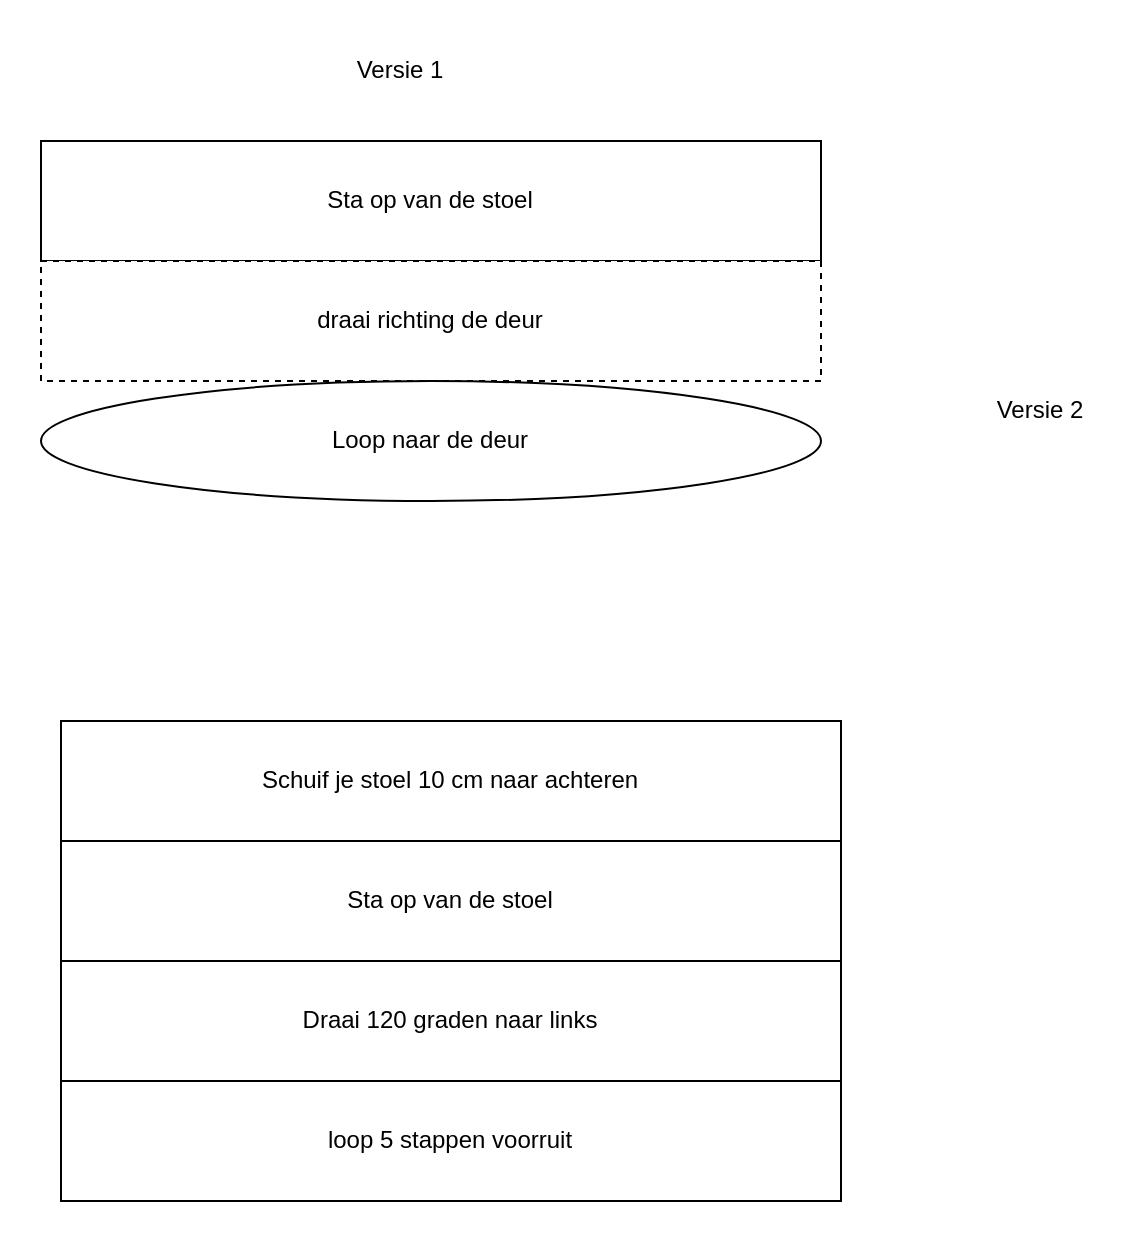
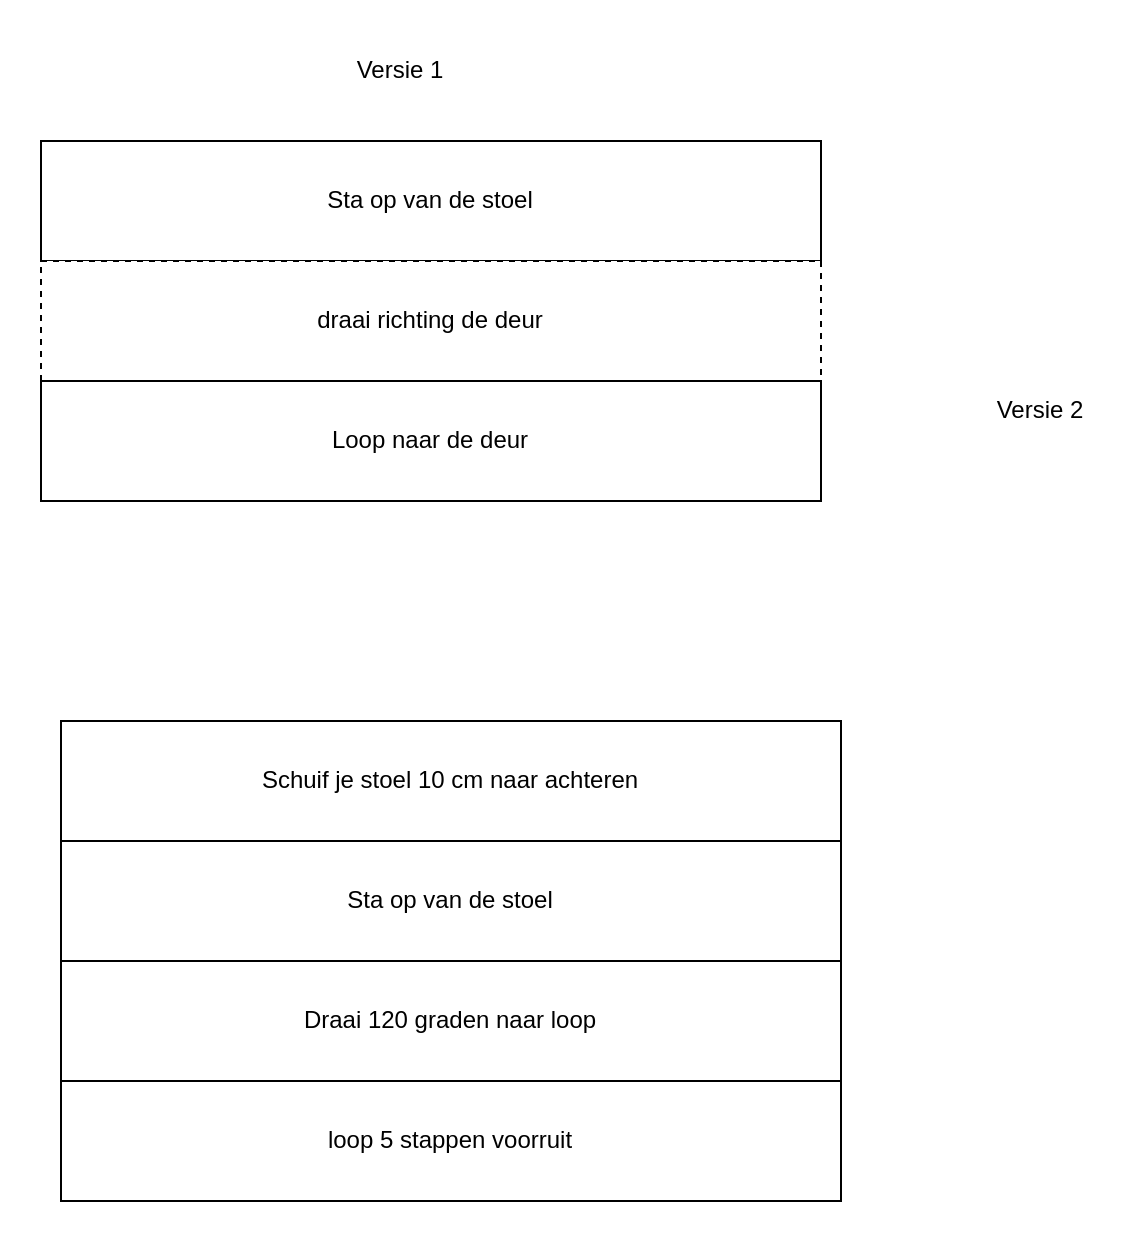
(431, 441) -> (431, 441)
(451, 1021) -> (451, 1021)
